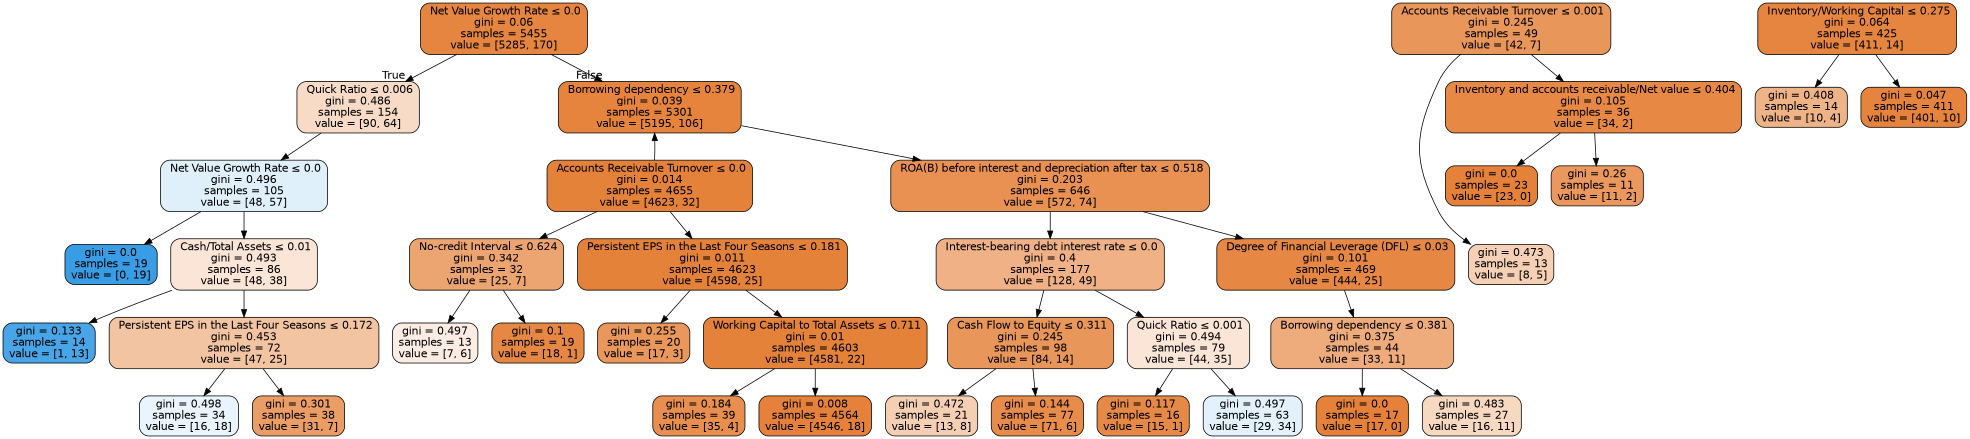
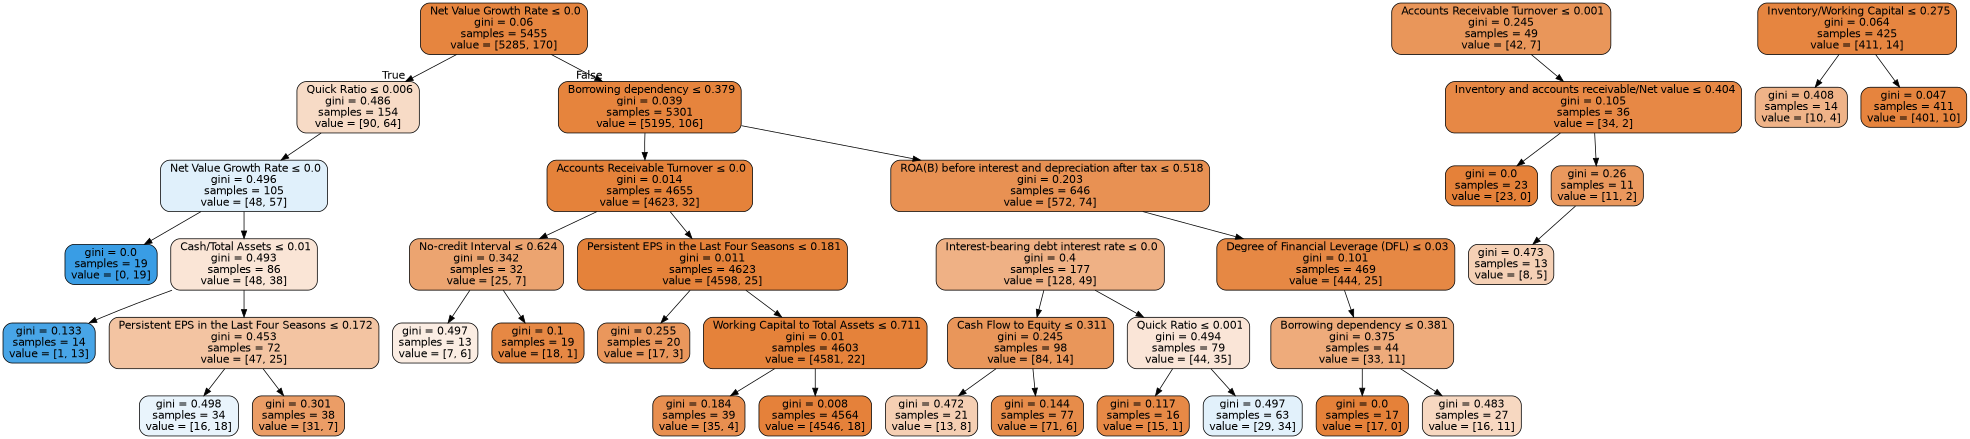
(1420, 148) -> (1557, 223)
(655, 150) -> (645, 143)
(1050, 221) -> none
